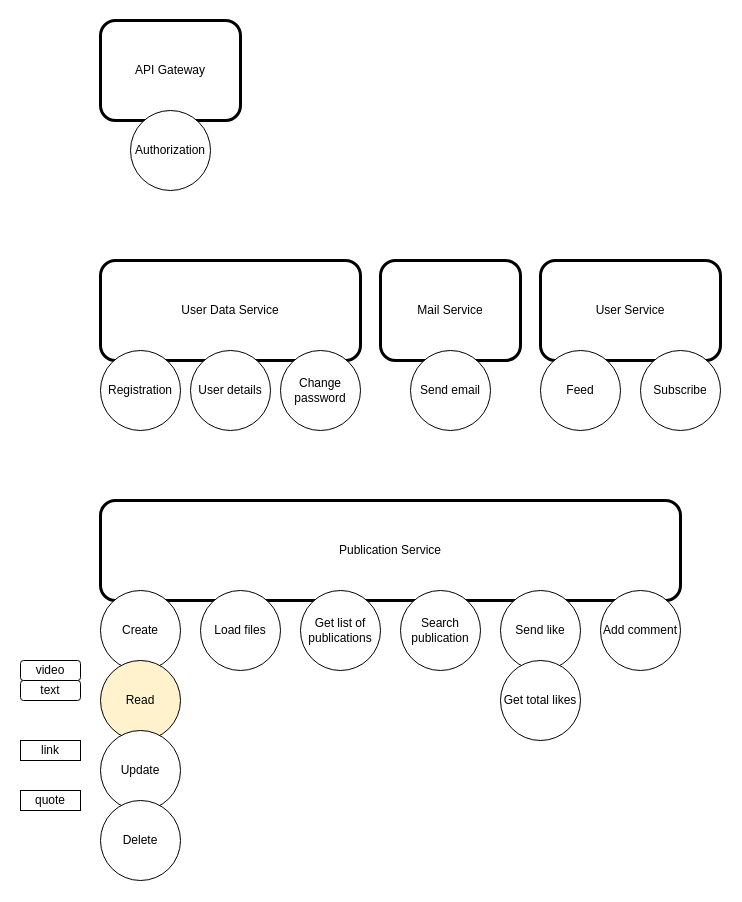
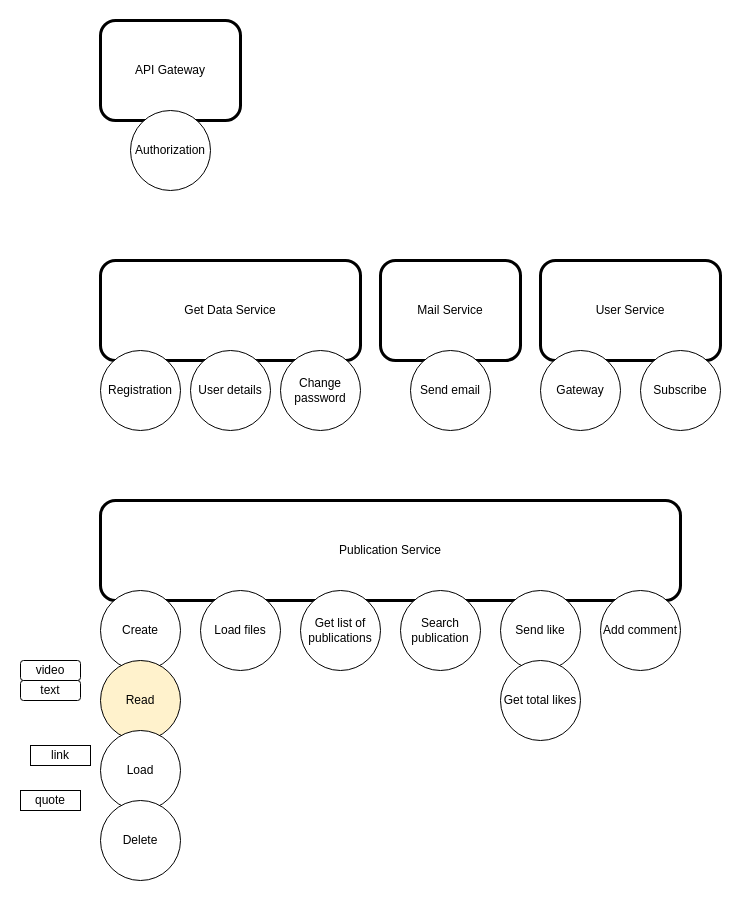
(231, 311) -> (231, 311)
(581, 391) -> (581, 391)
(51, 751) -> (61, 756)
(141, 771) -> (141, 771)
